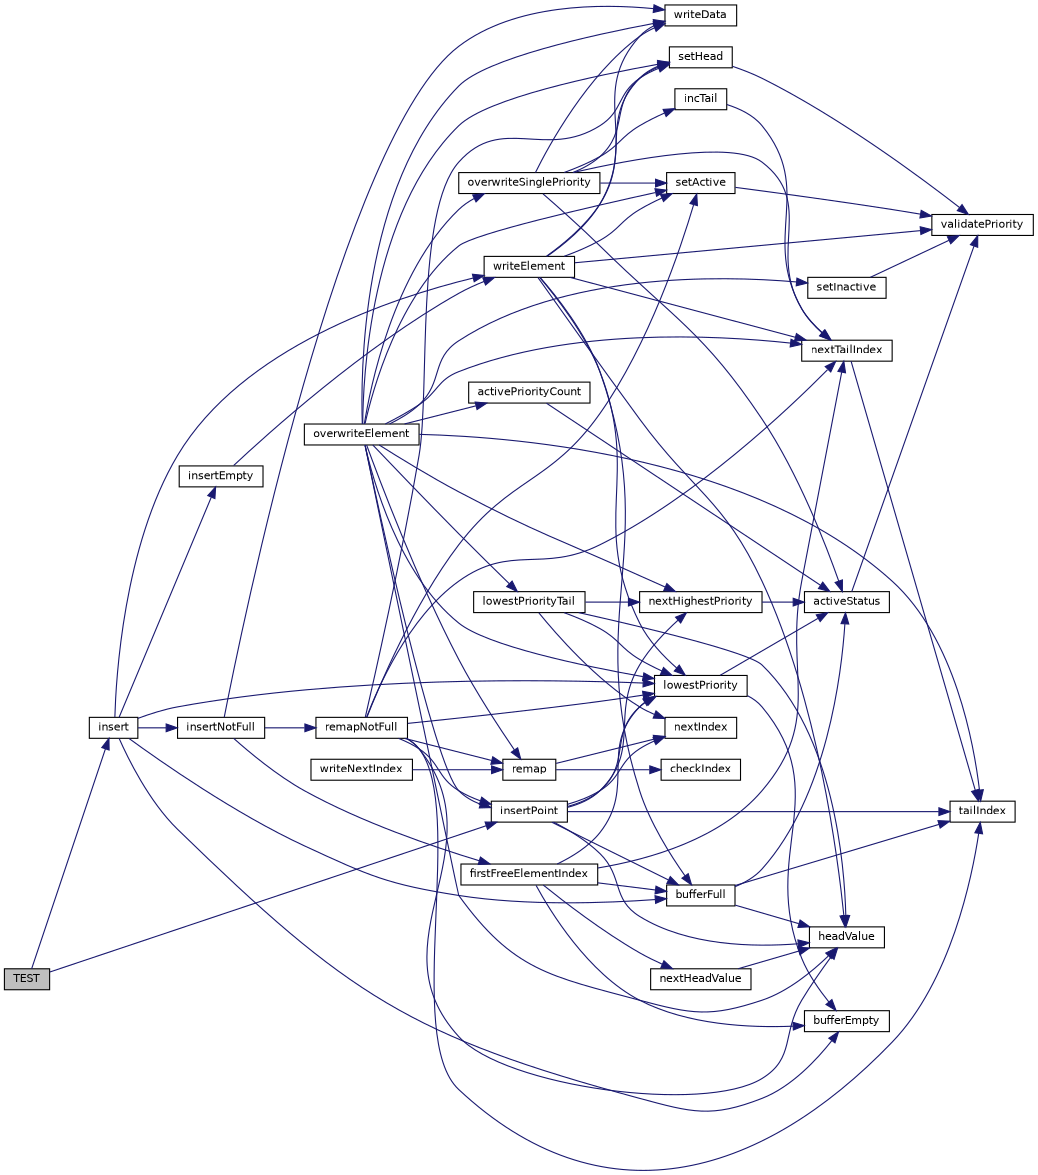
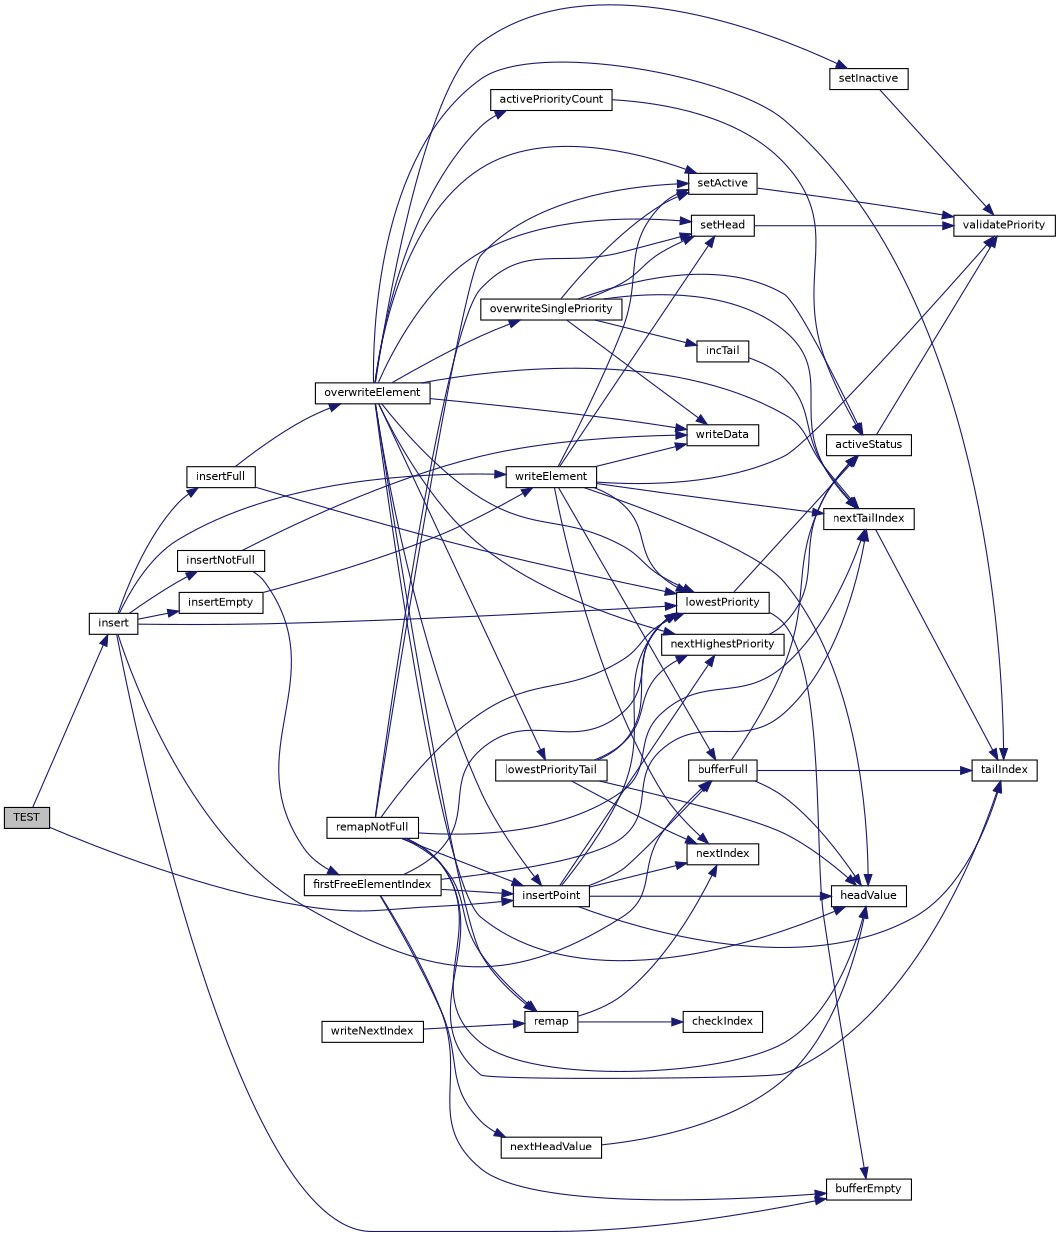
none -> (221, 477)
none -> (602, 663)
(285, 728) -> none
(627, 886) -> (475, 892)
